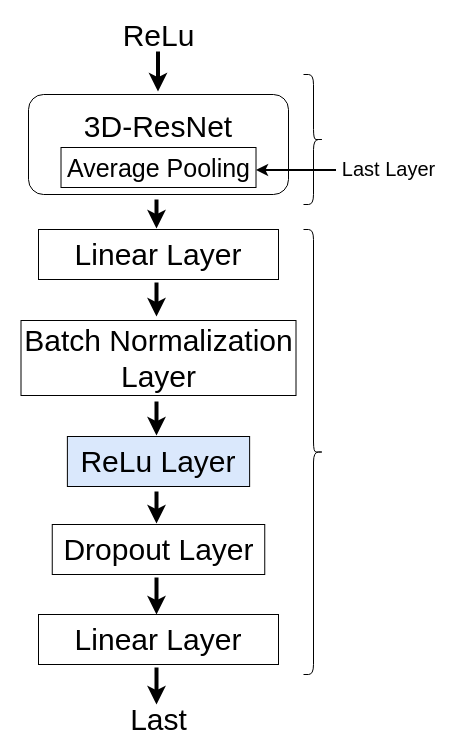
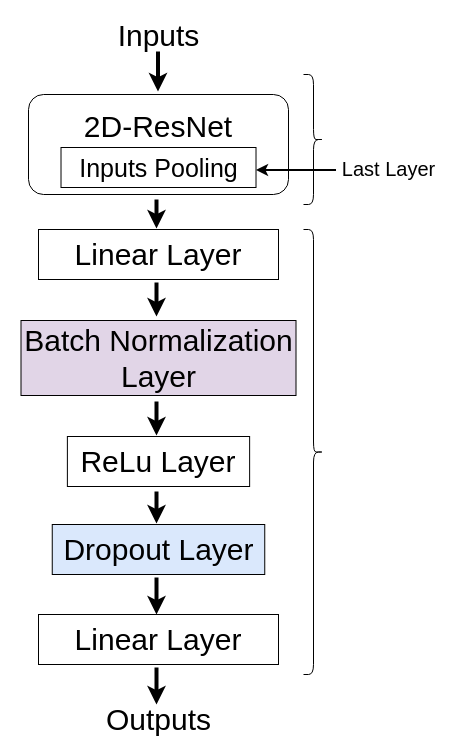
(159, 36) -> (159, 36)
(159, 145) -> (159, 145)
(159, 168) -> (159, 168)
(159, 358) -> (159, 358)
(159, 462) -> (159, 462)
(159, 550) -> (159, 550)
(159, 720) -> (159, 720)
